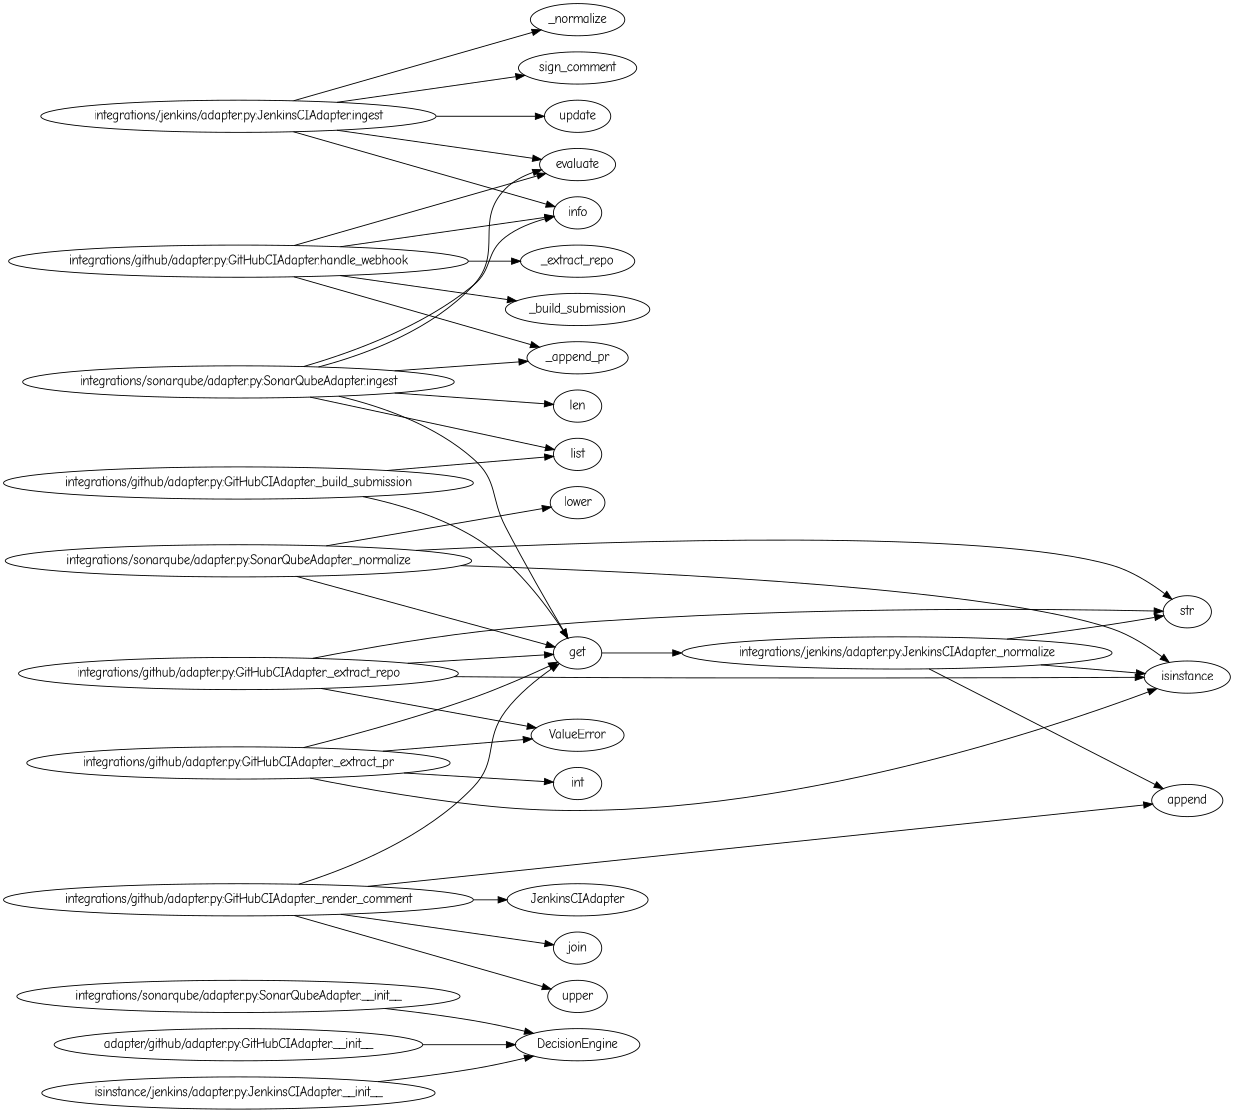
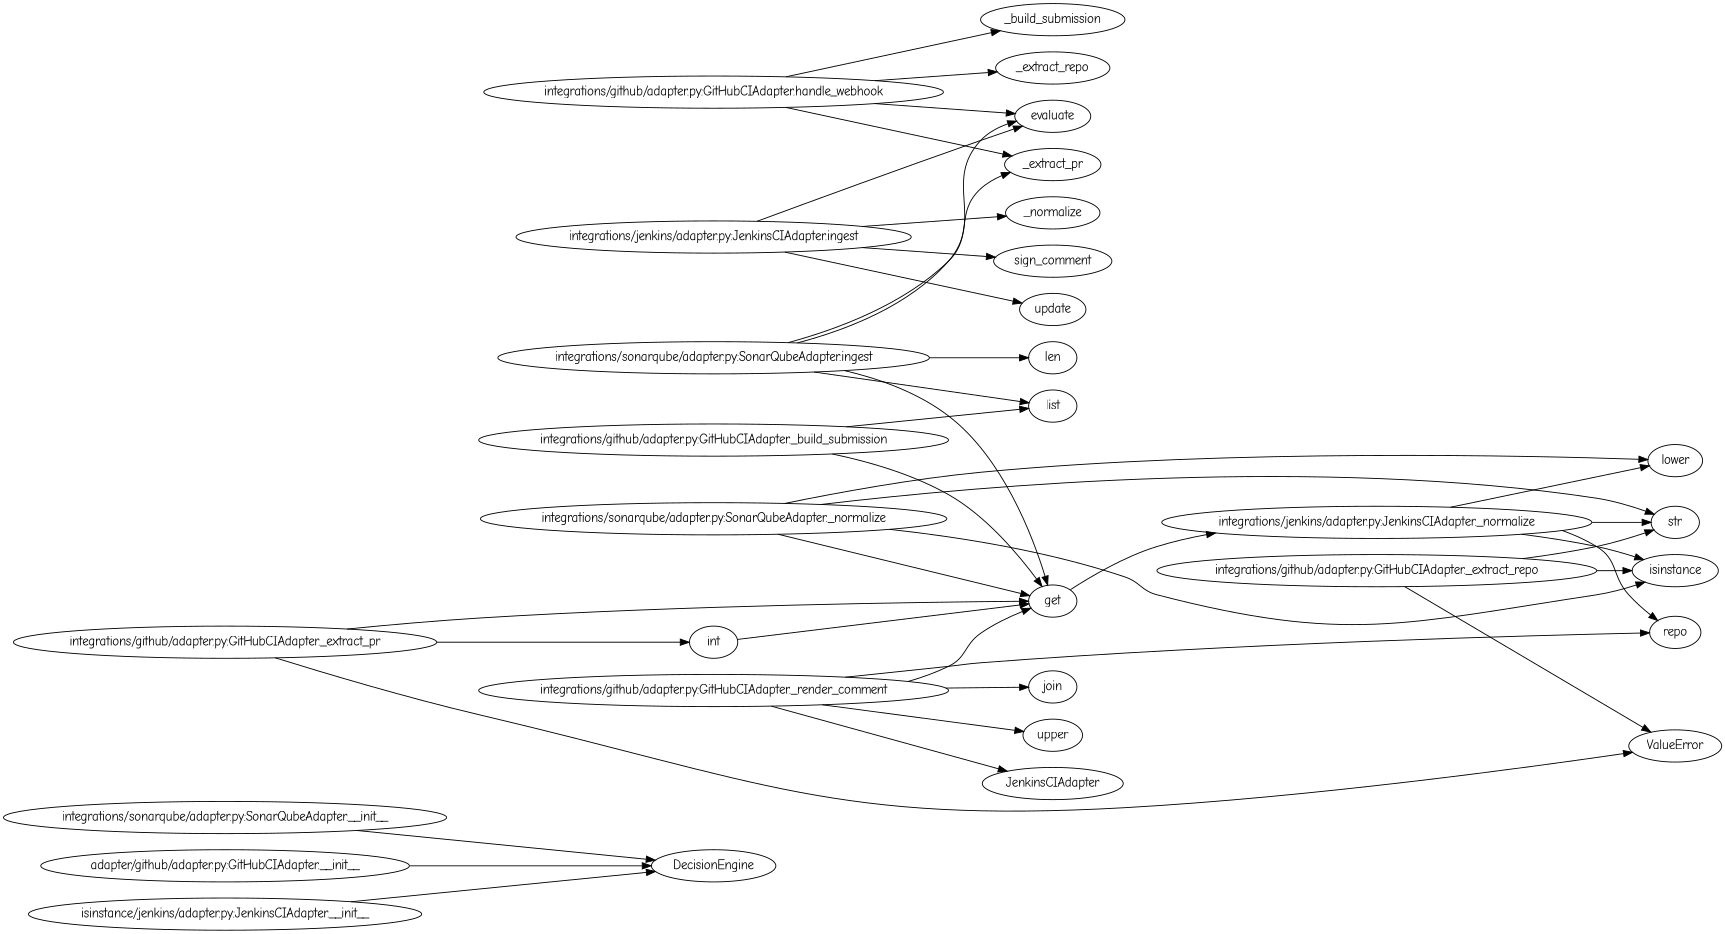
(578, 213) -> none
(578, 358) -> (1053, 165)
none -> (1550, 486)
(476, 659) -> (879, 622)
(735, 798) -> none
(1187, 801) -> (1675, 632)
